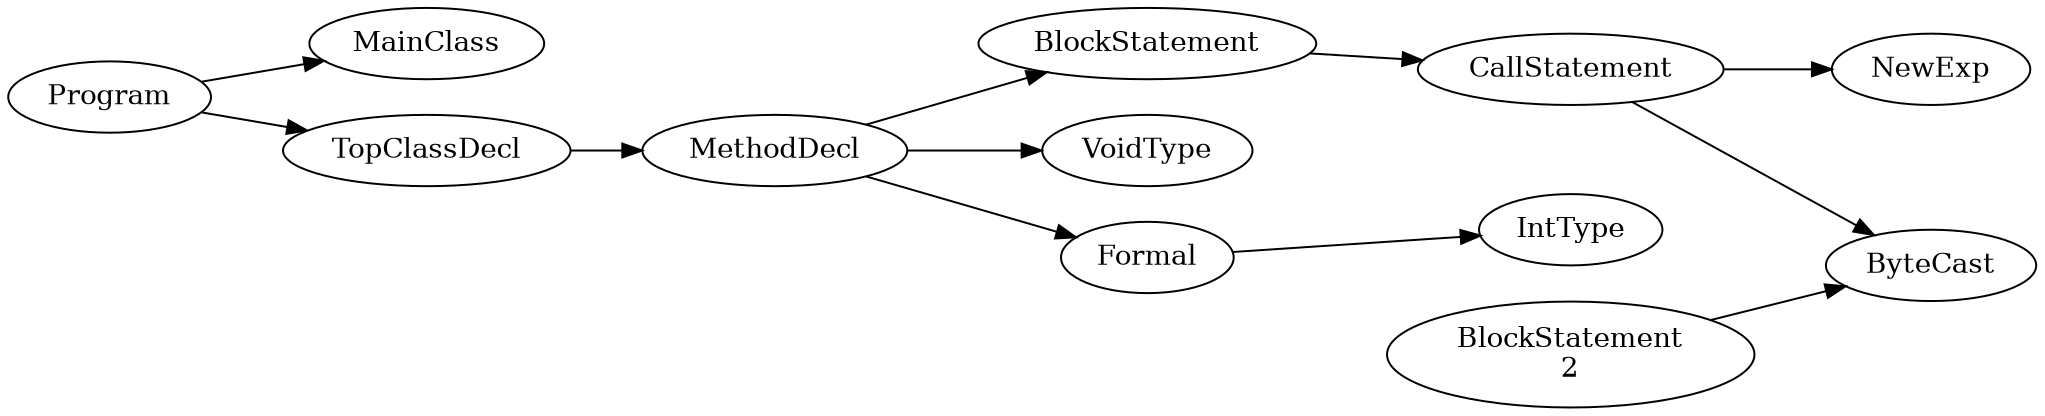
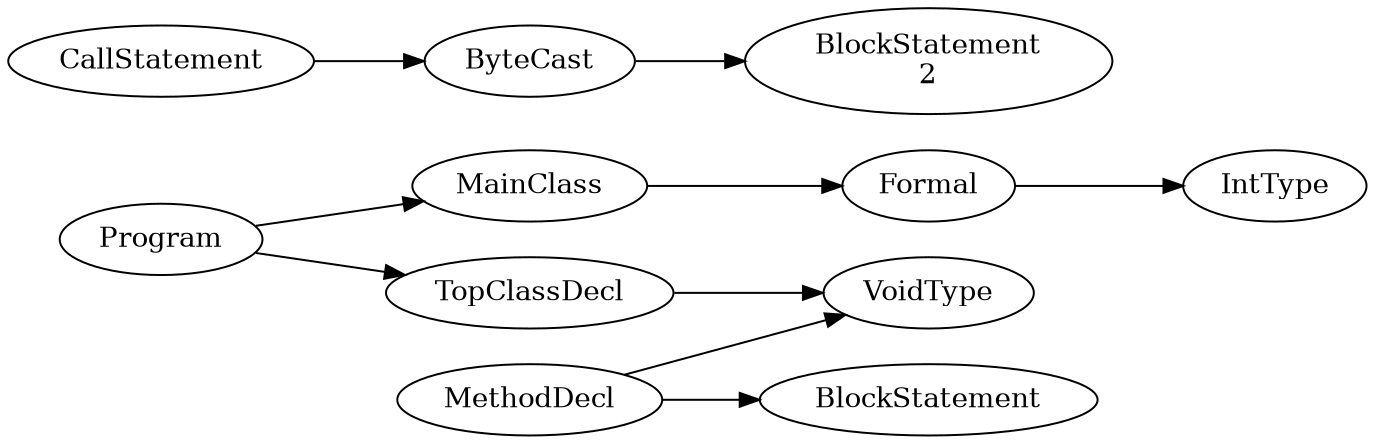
(1356, 56) -> none
(1931, 69) -> none
(596, 151) -> (738, 293)
(961, 204) -> (735, 186)
(1769, 306) -> (680, 61)
